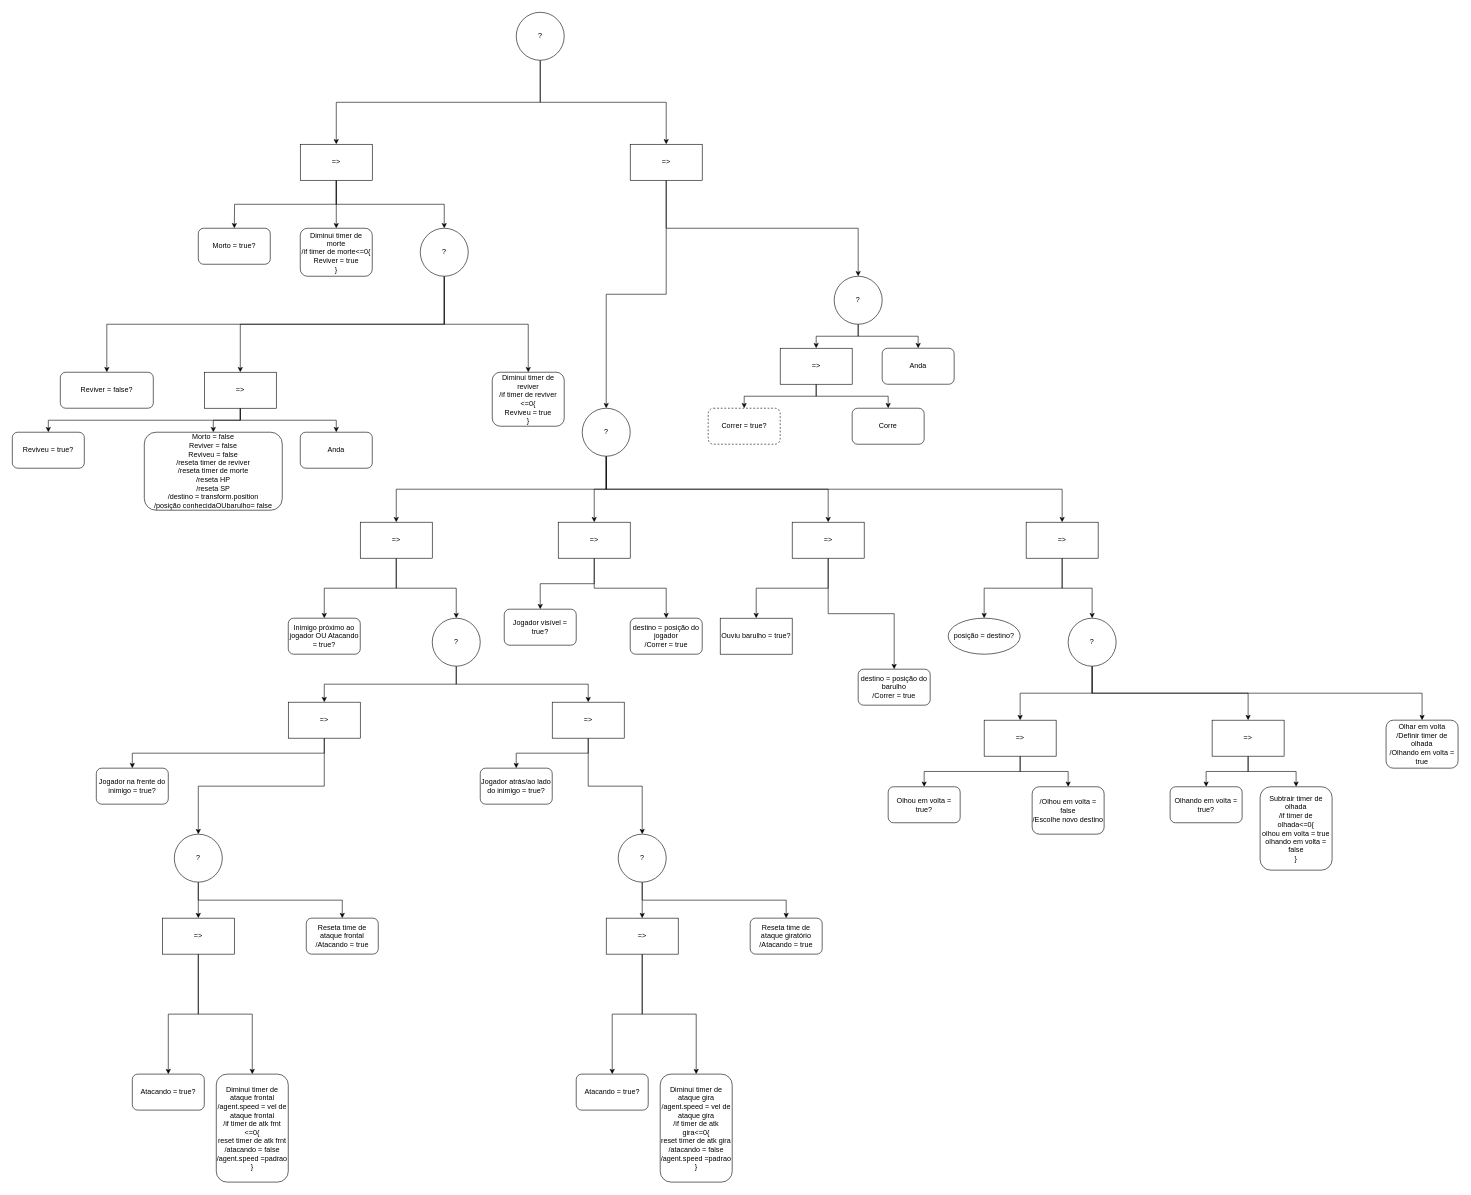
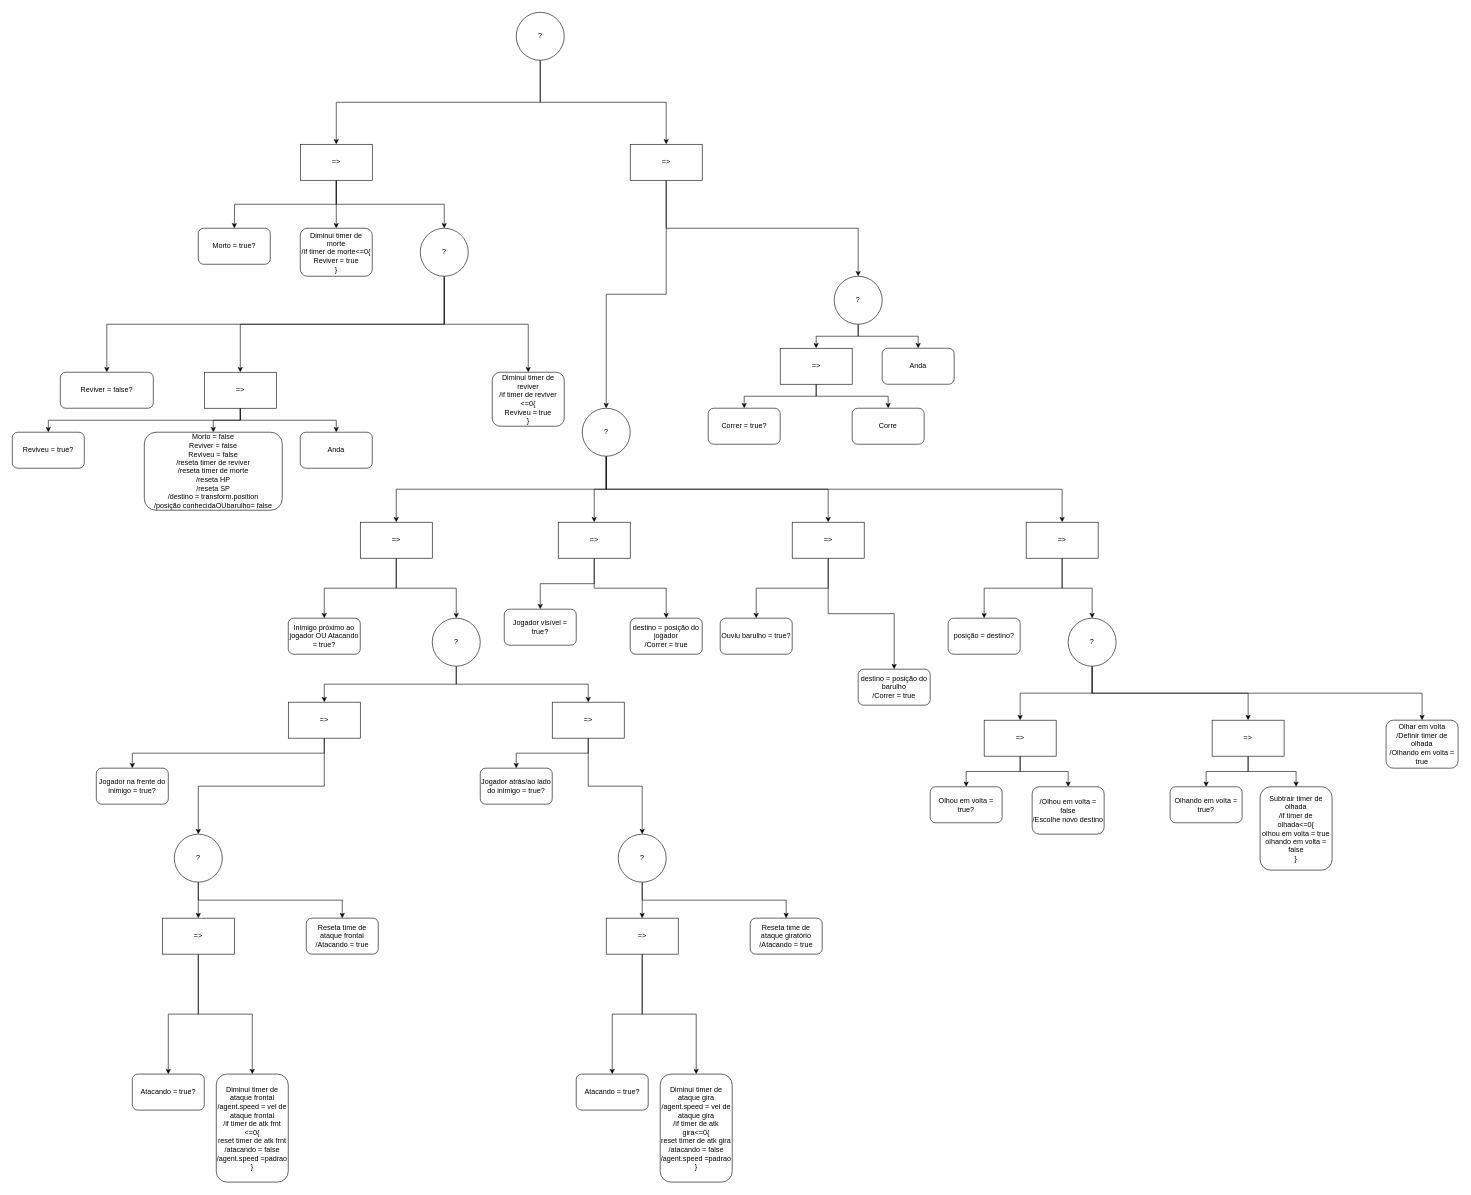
(744, 426) -> (744, 426)
(756, 636) -> (756, 636)
(984, 636) -> (984, 636)
(924, 805) -> (966, 805)
